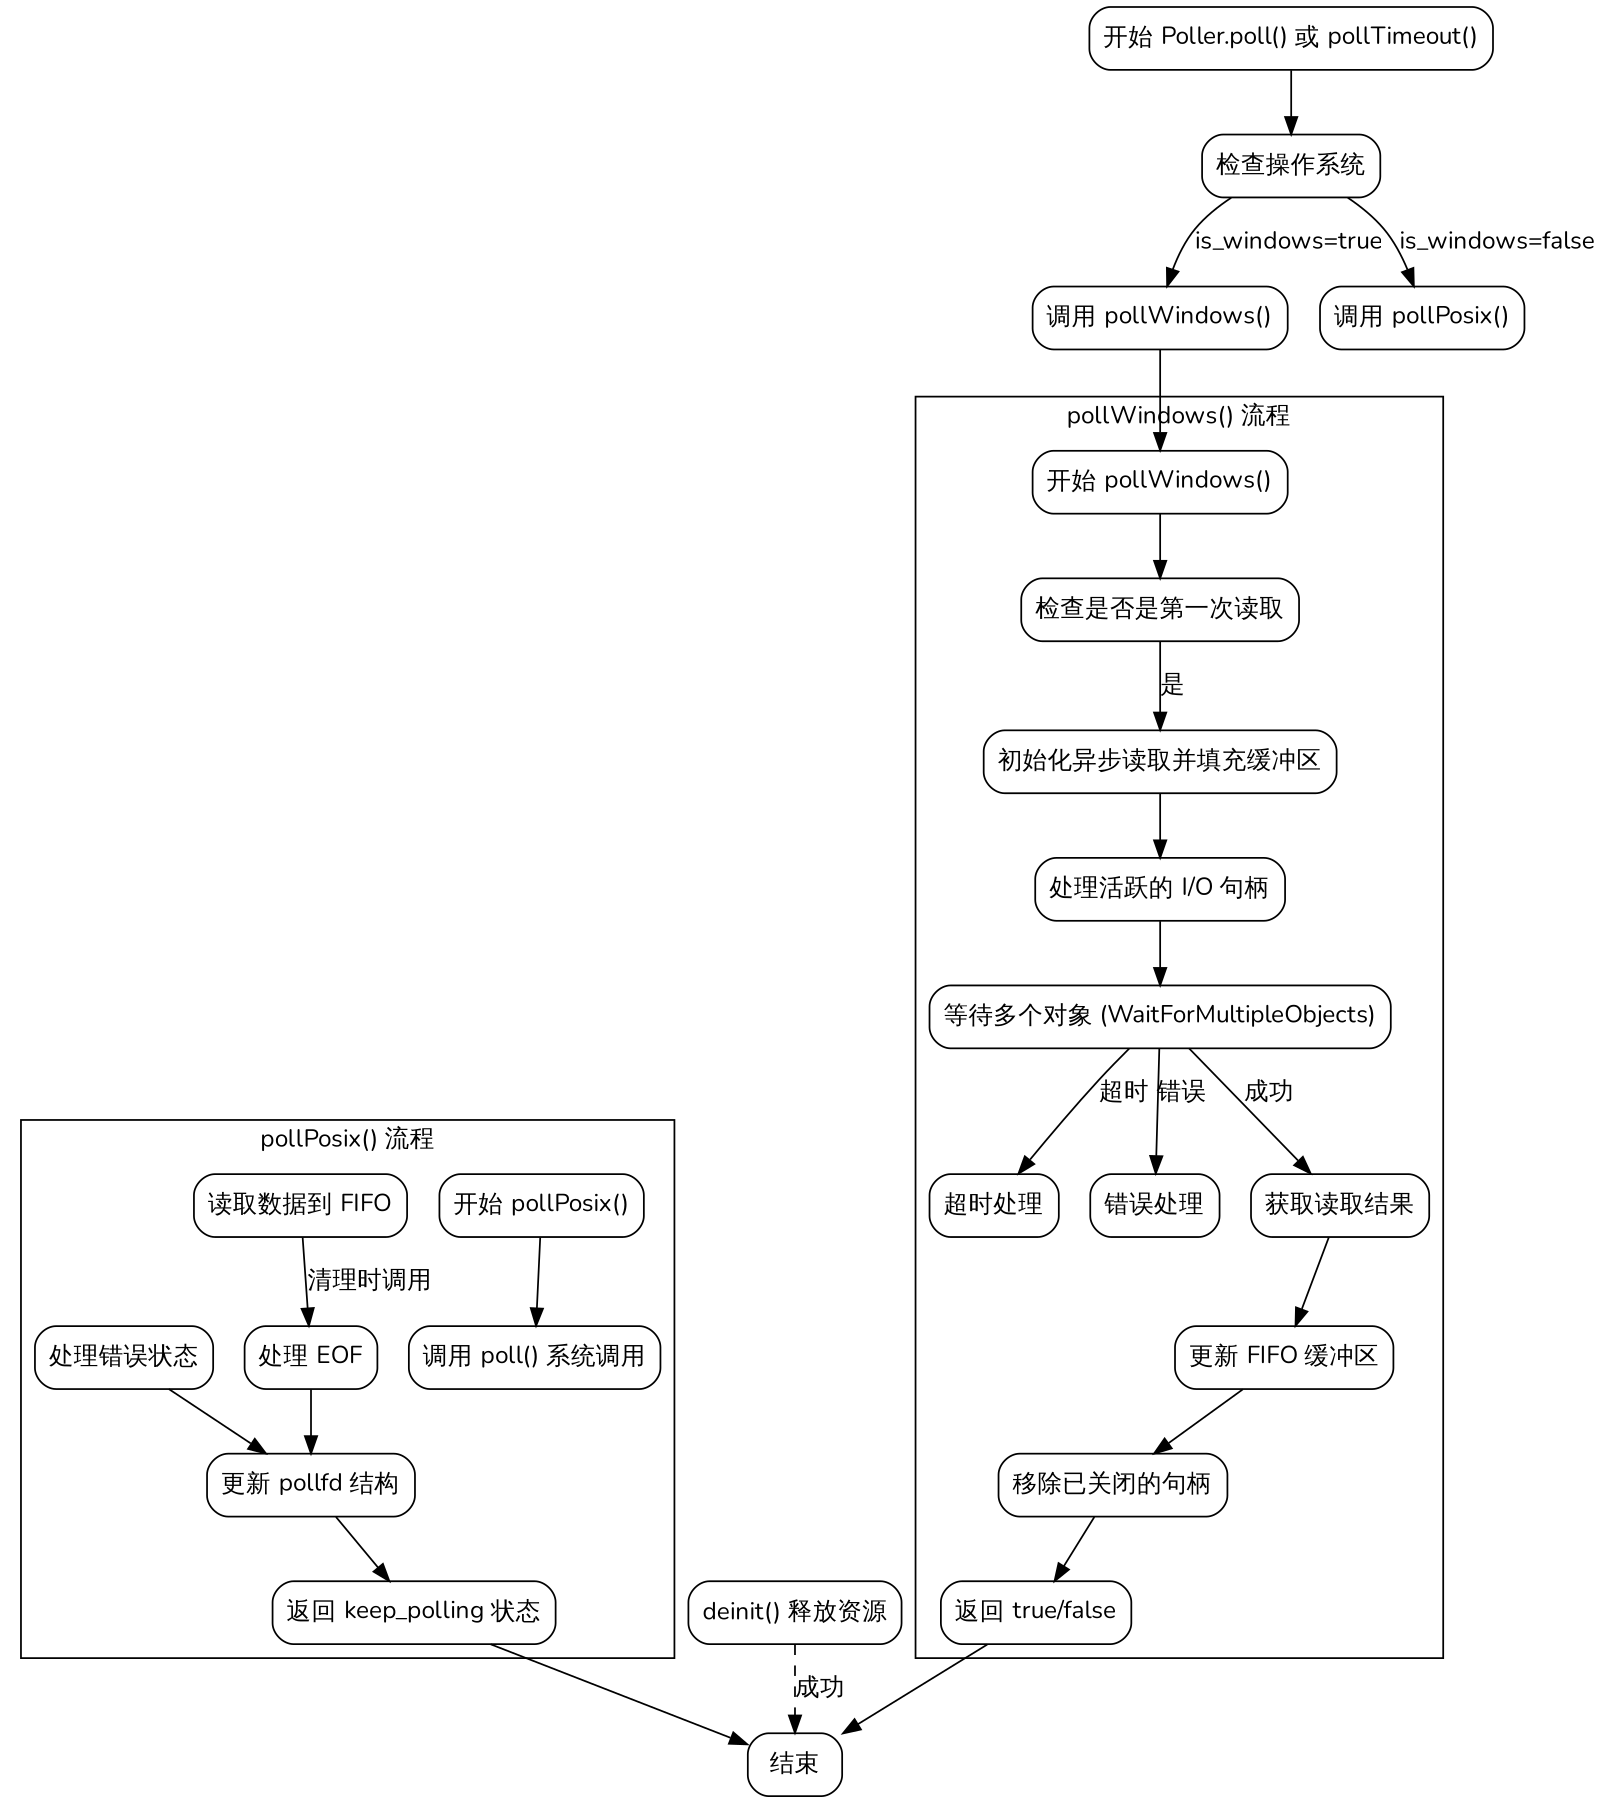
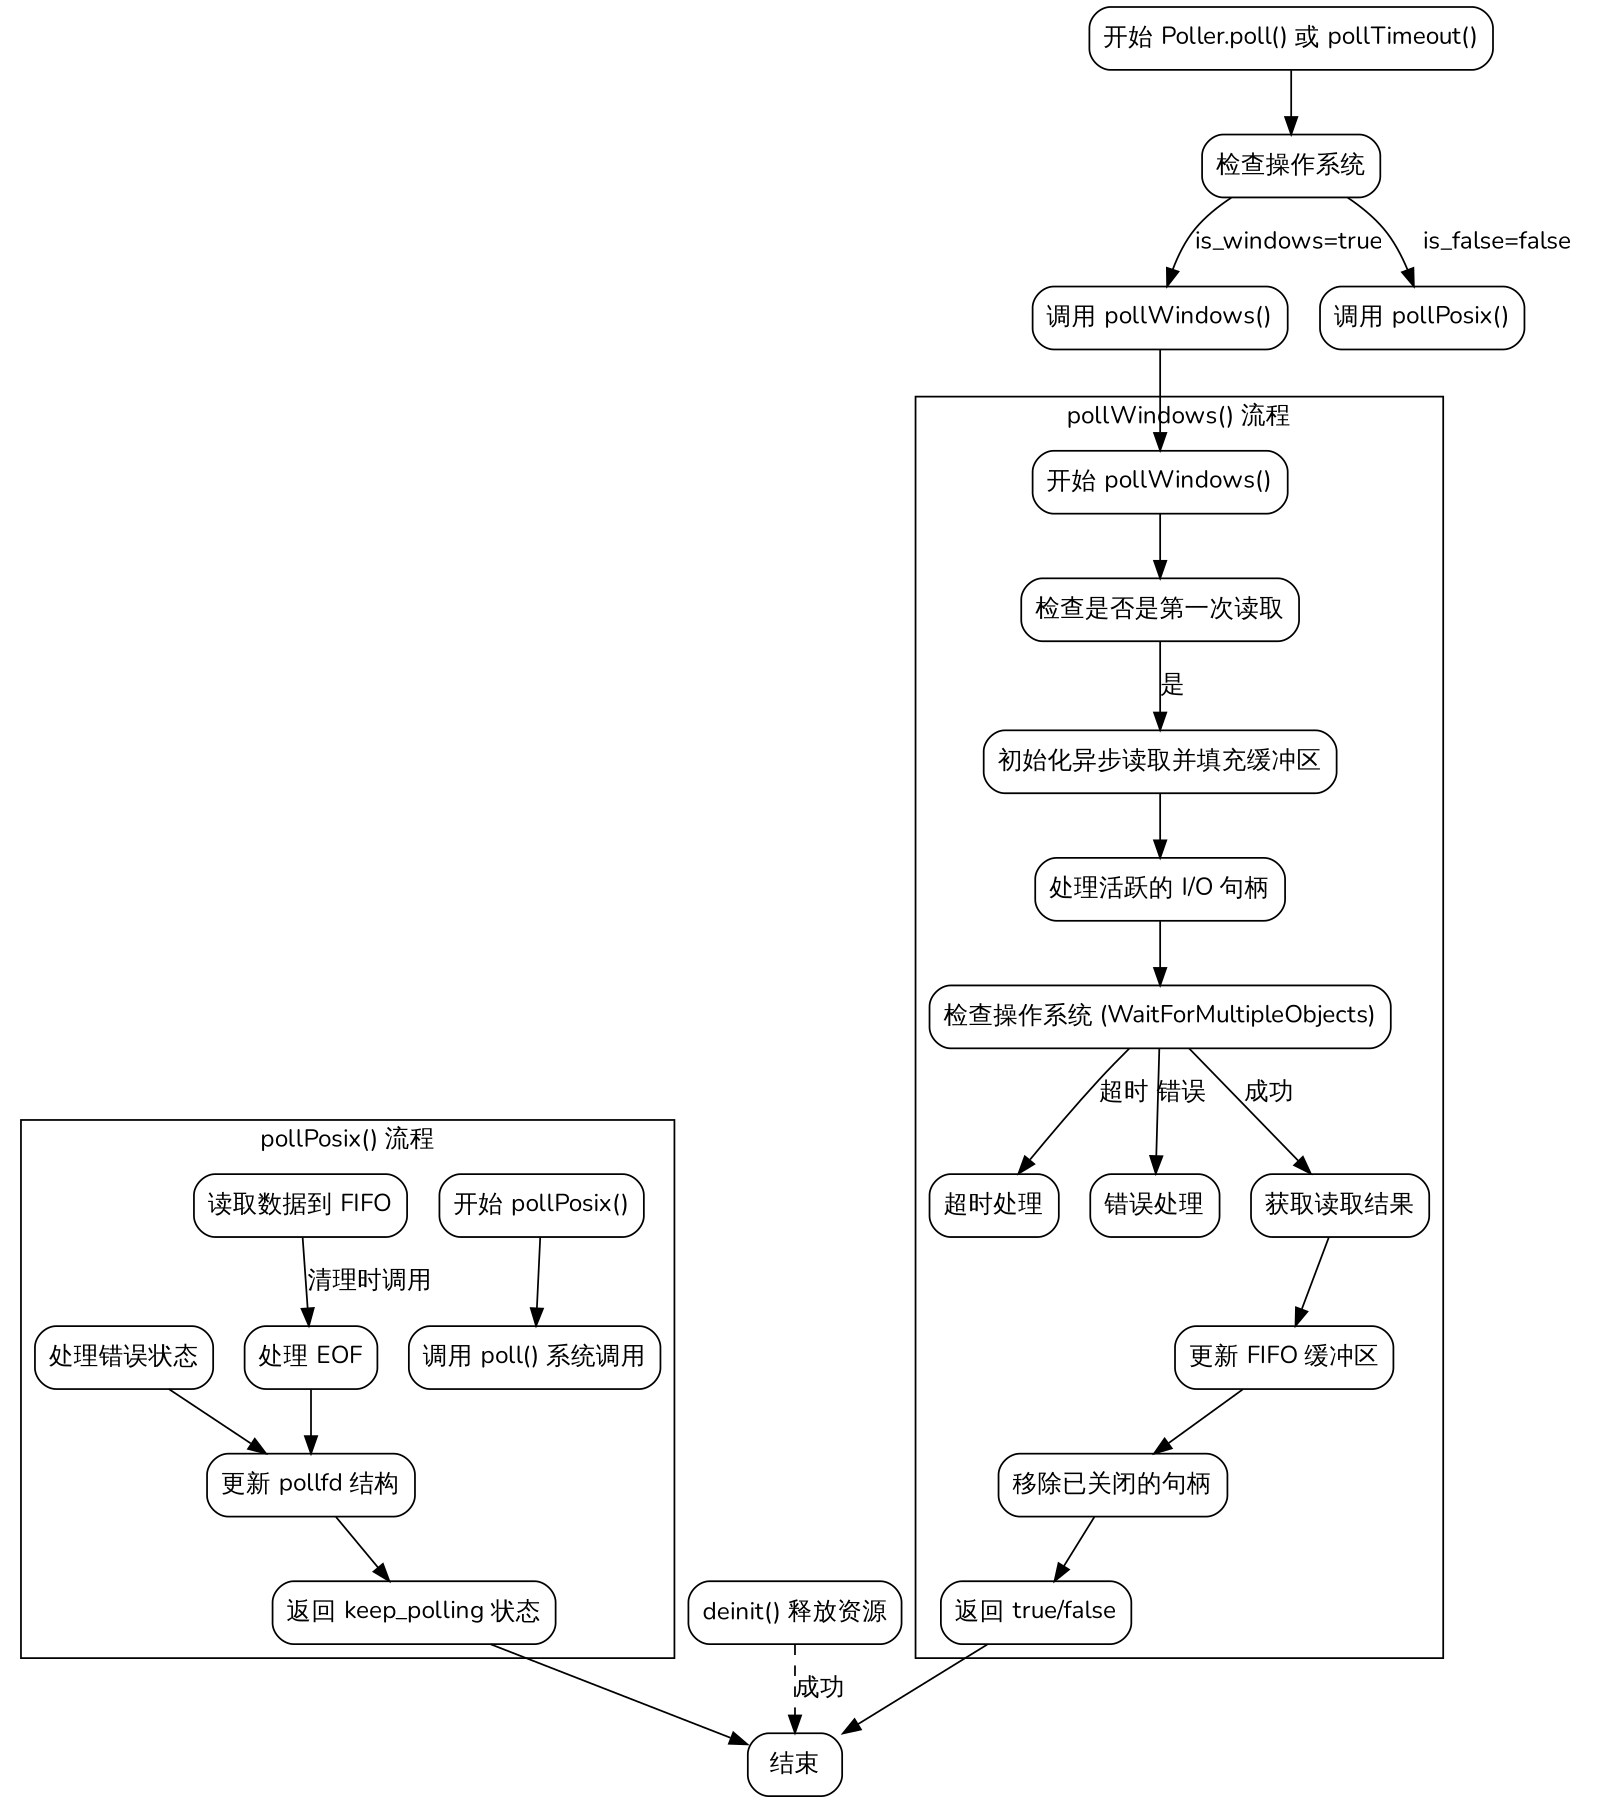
(1497, 242) -> (1497, 242)
(1160, 1017) -> (1160, 1017)
